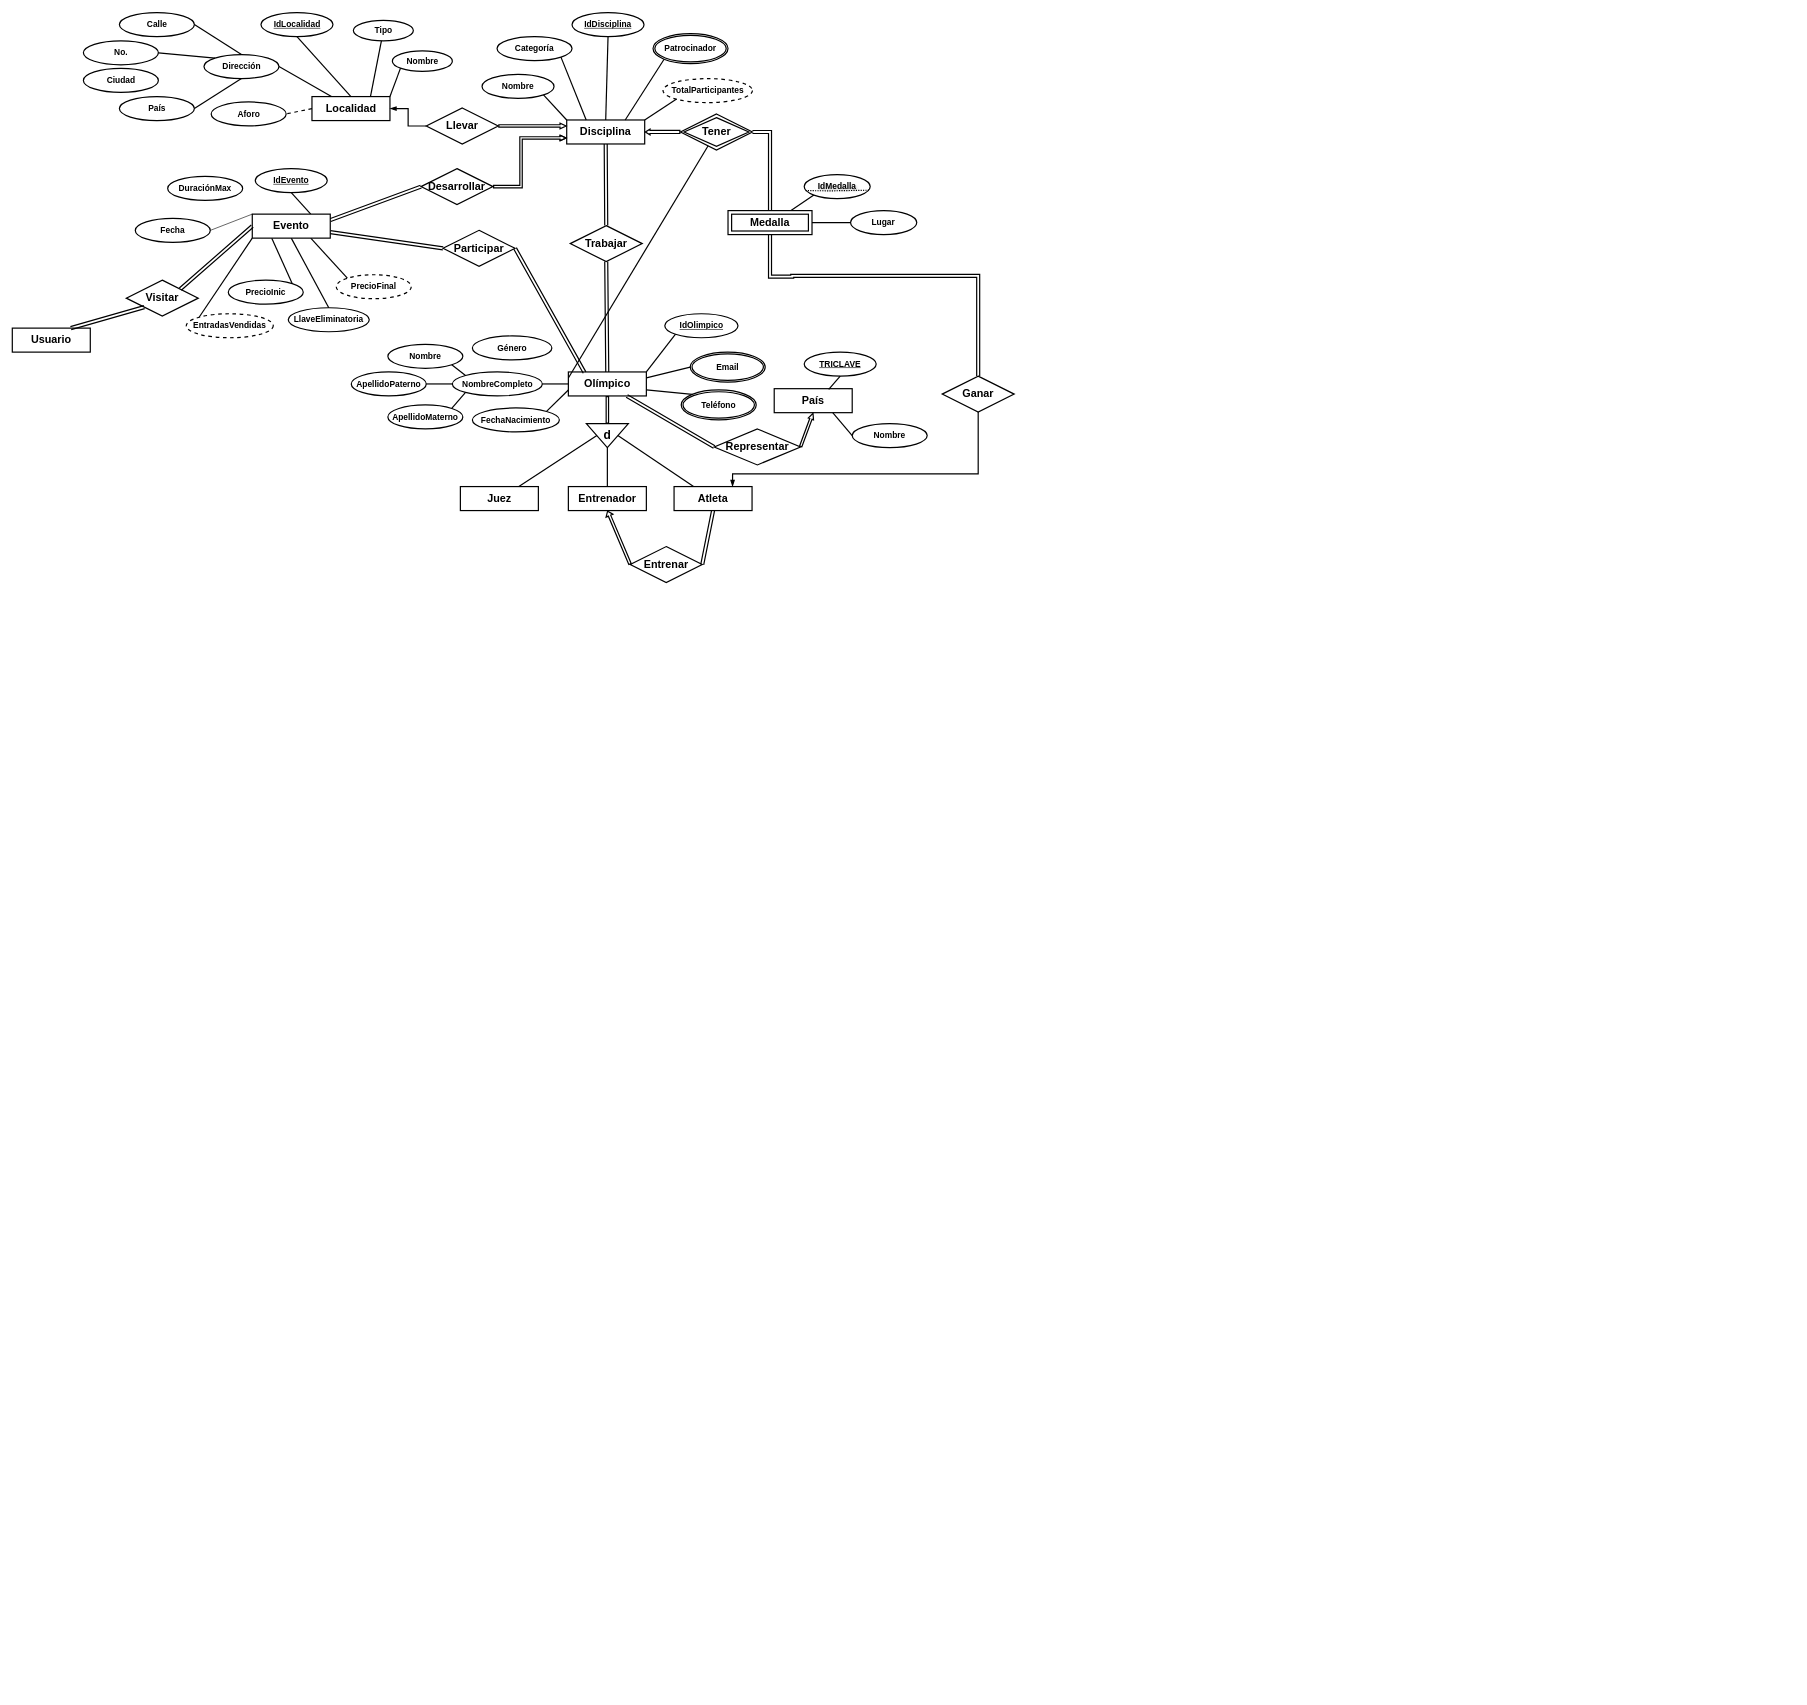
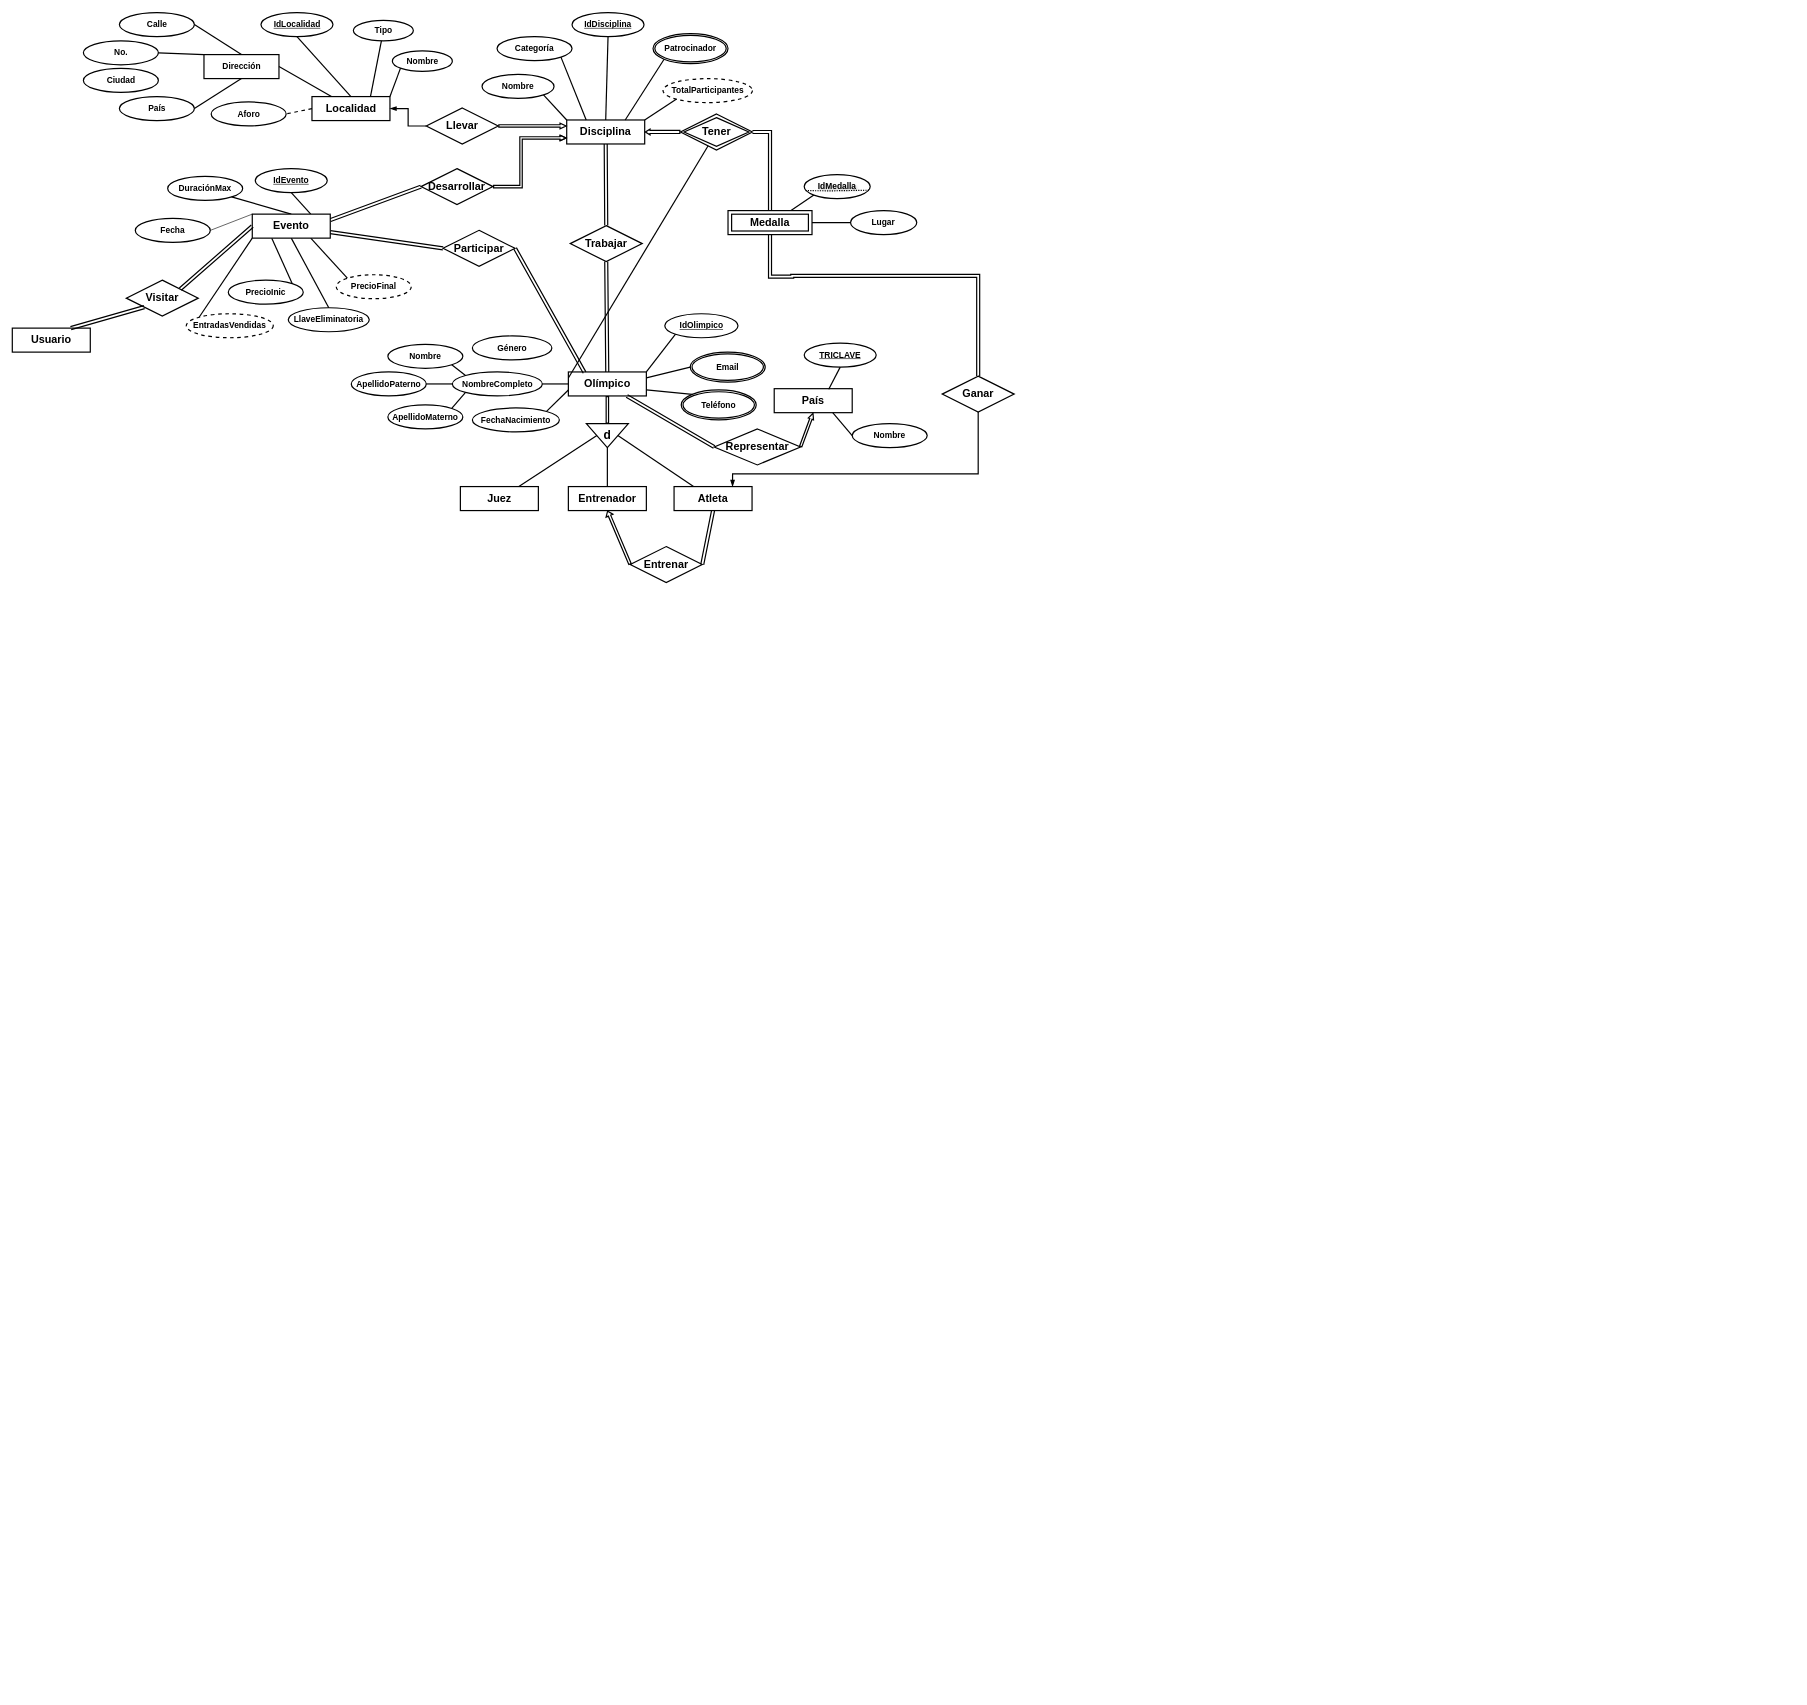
(242, 66) -> (242, 66)
none -> (261, 205)
(840, 364) -> (840, 355)
